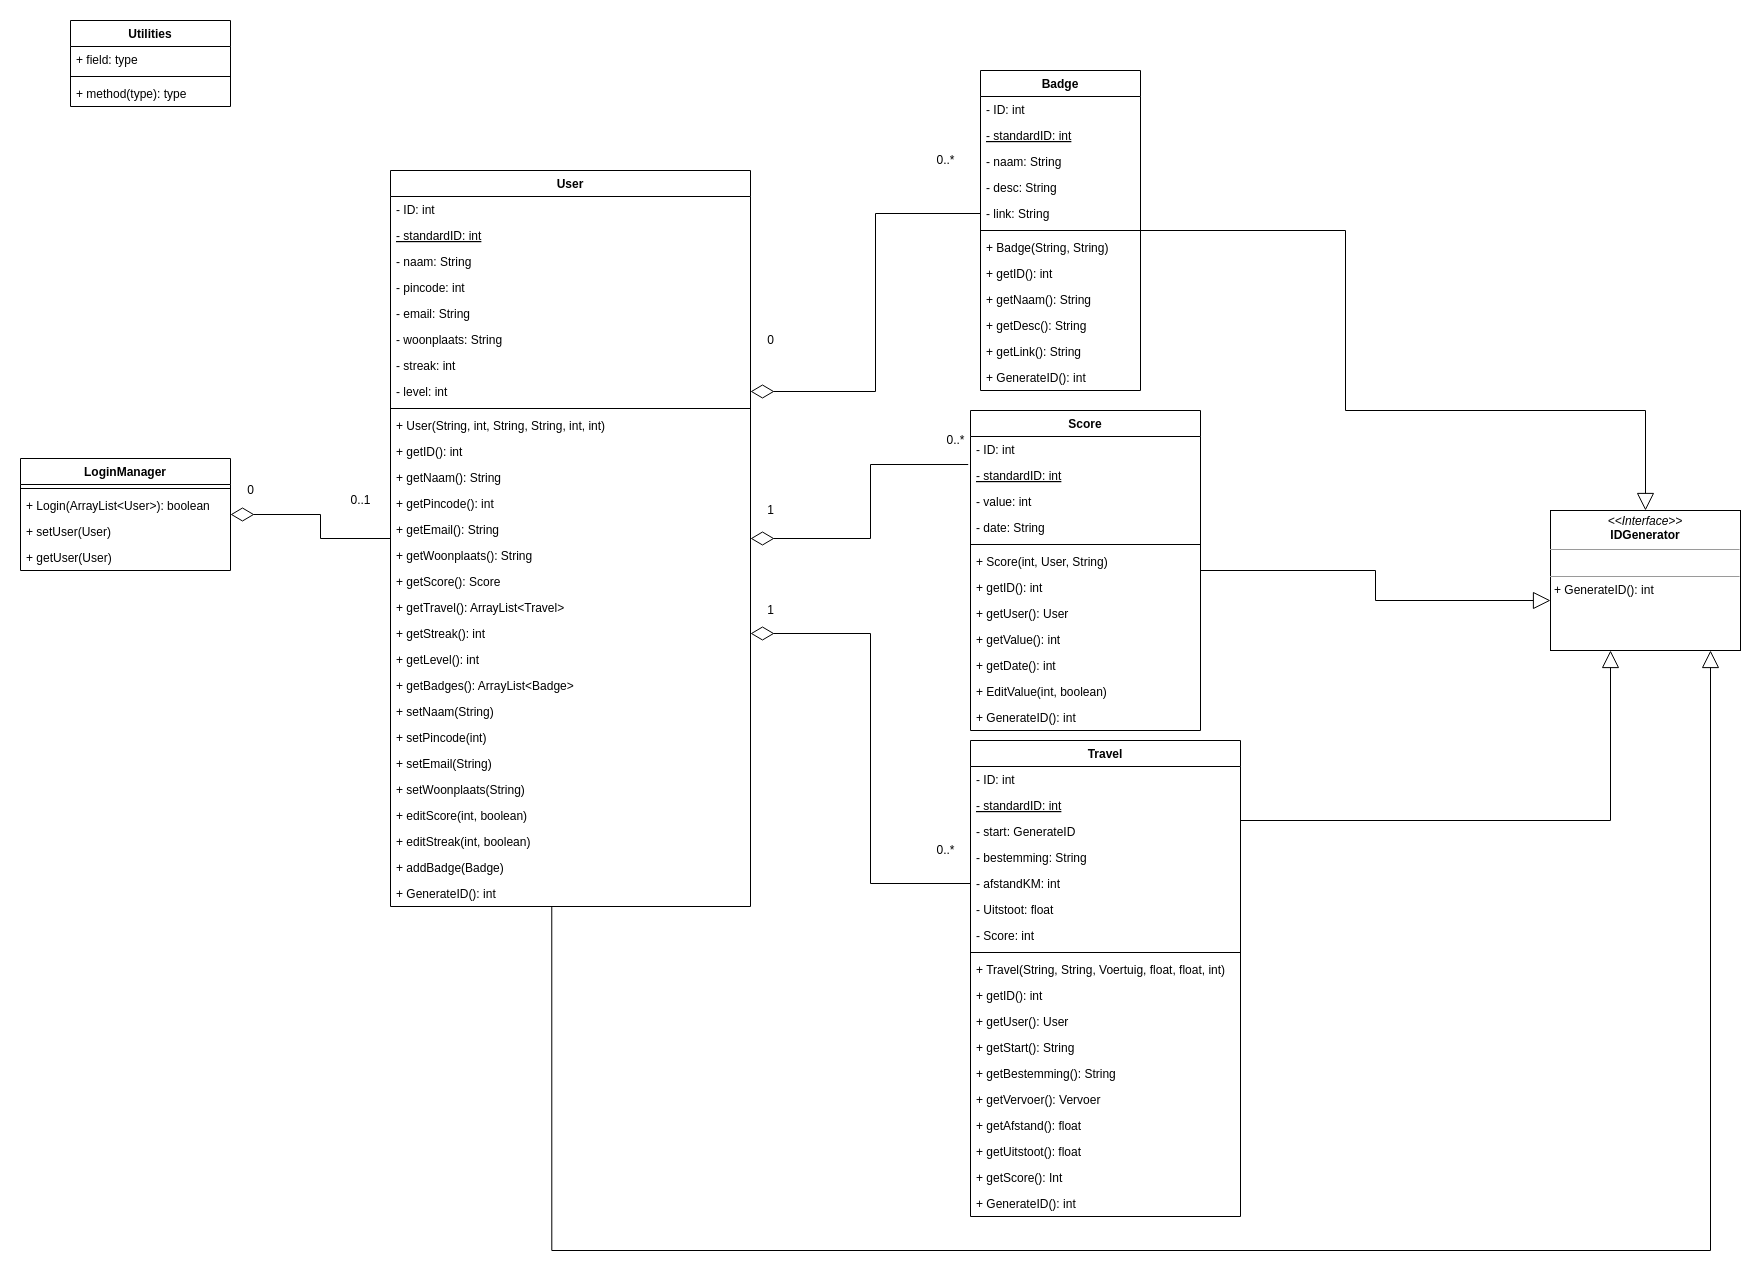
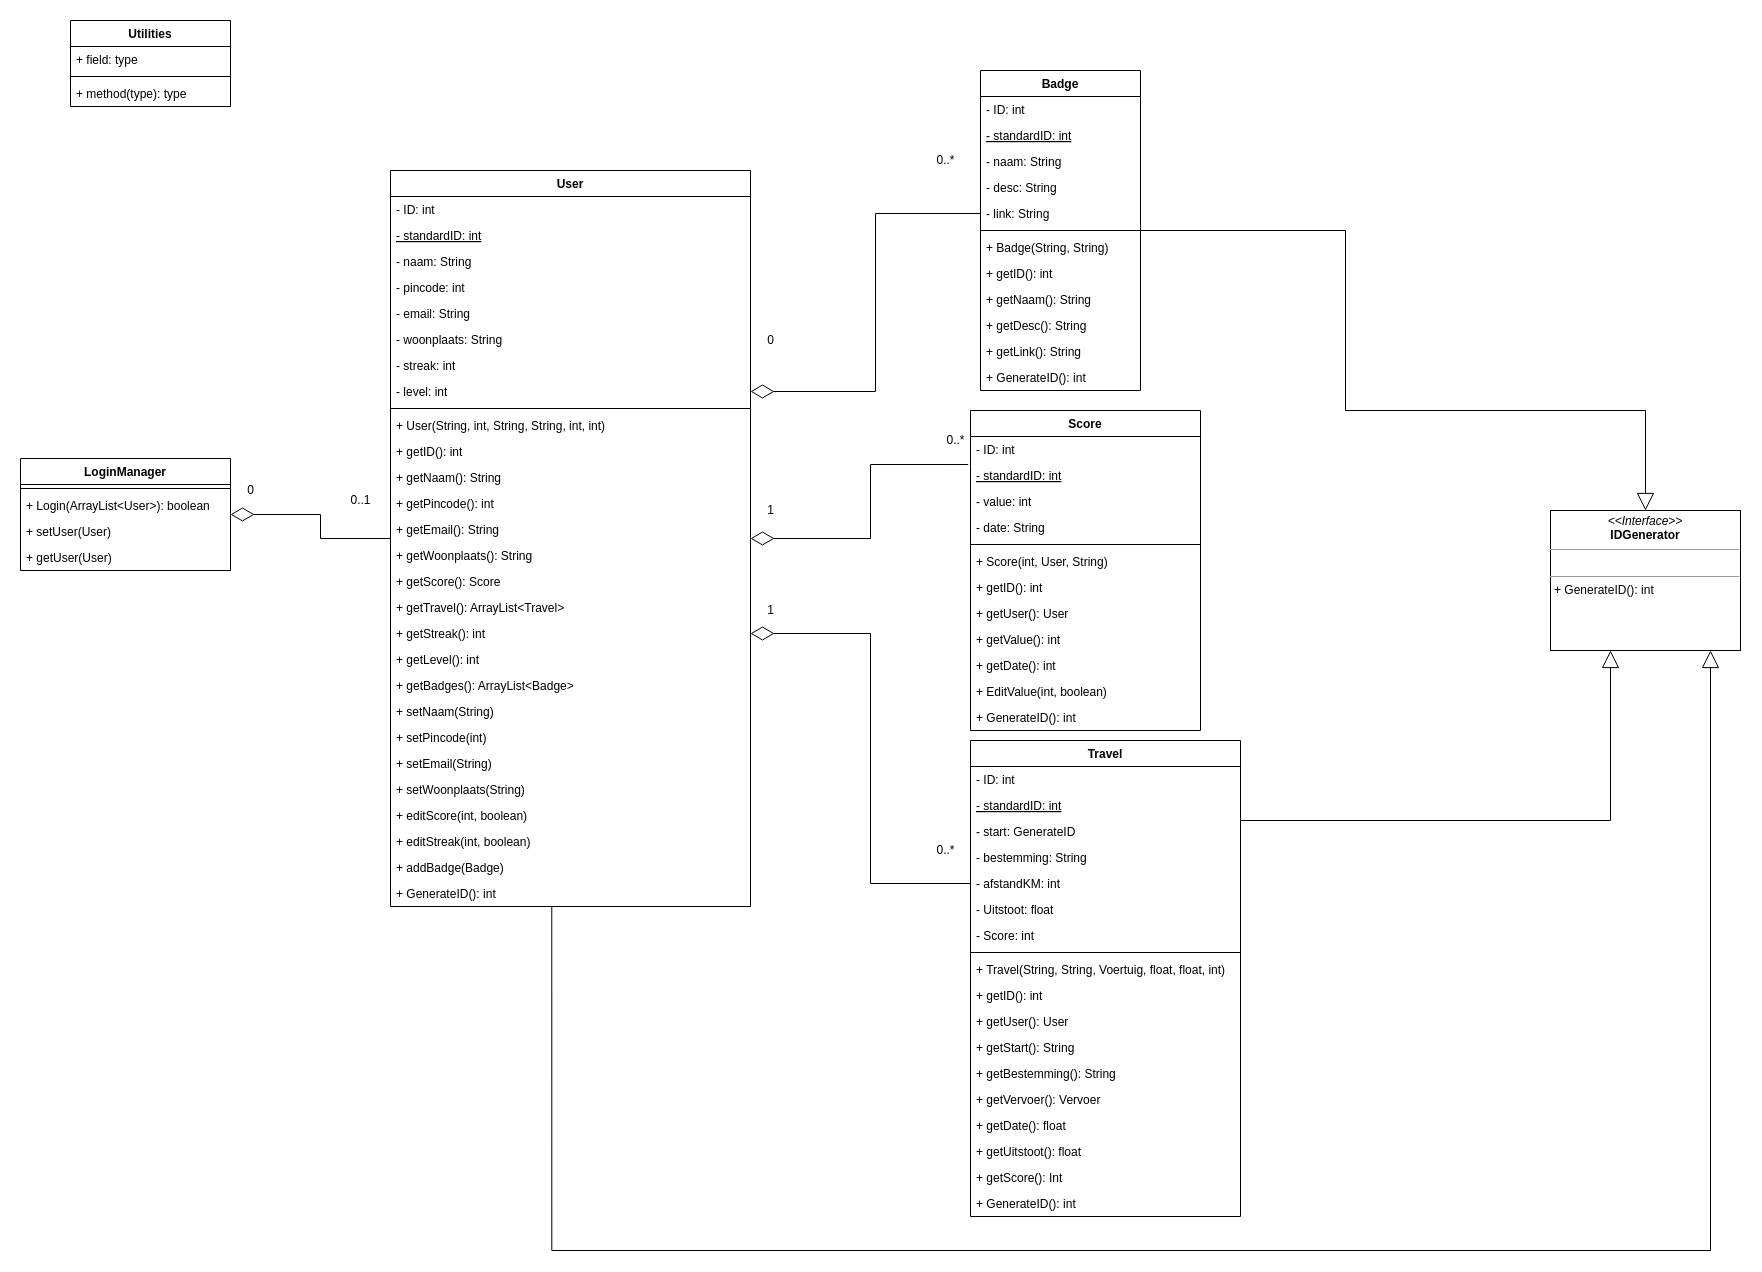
(1376, 578) -> none
(1040, 1126) -> (1030, 1126)
